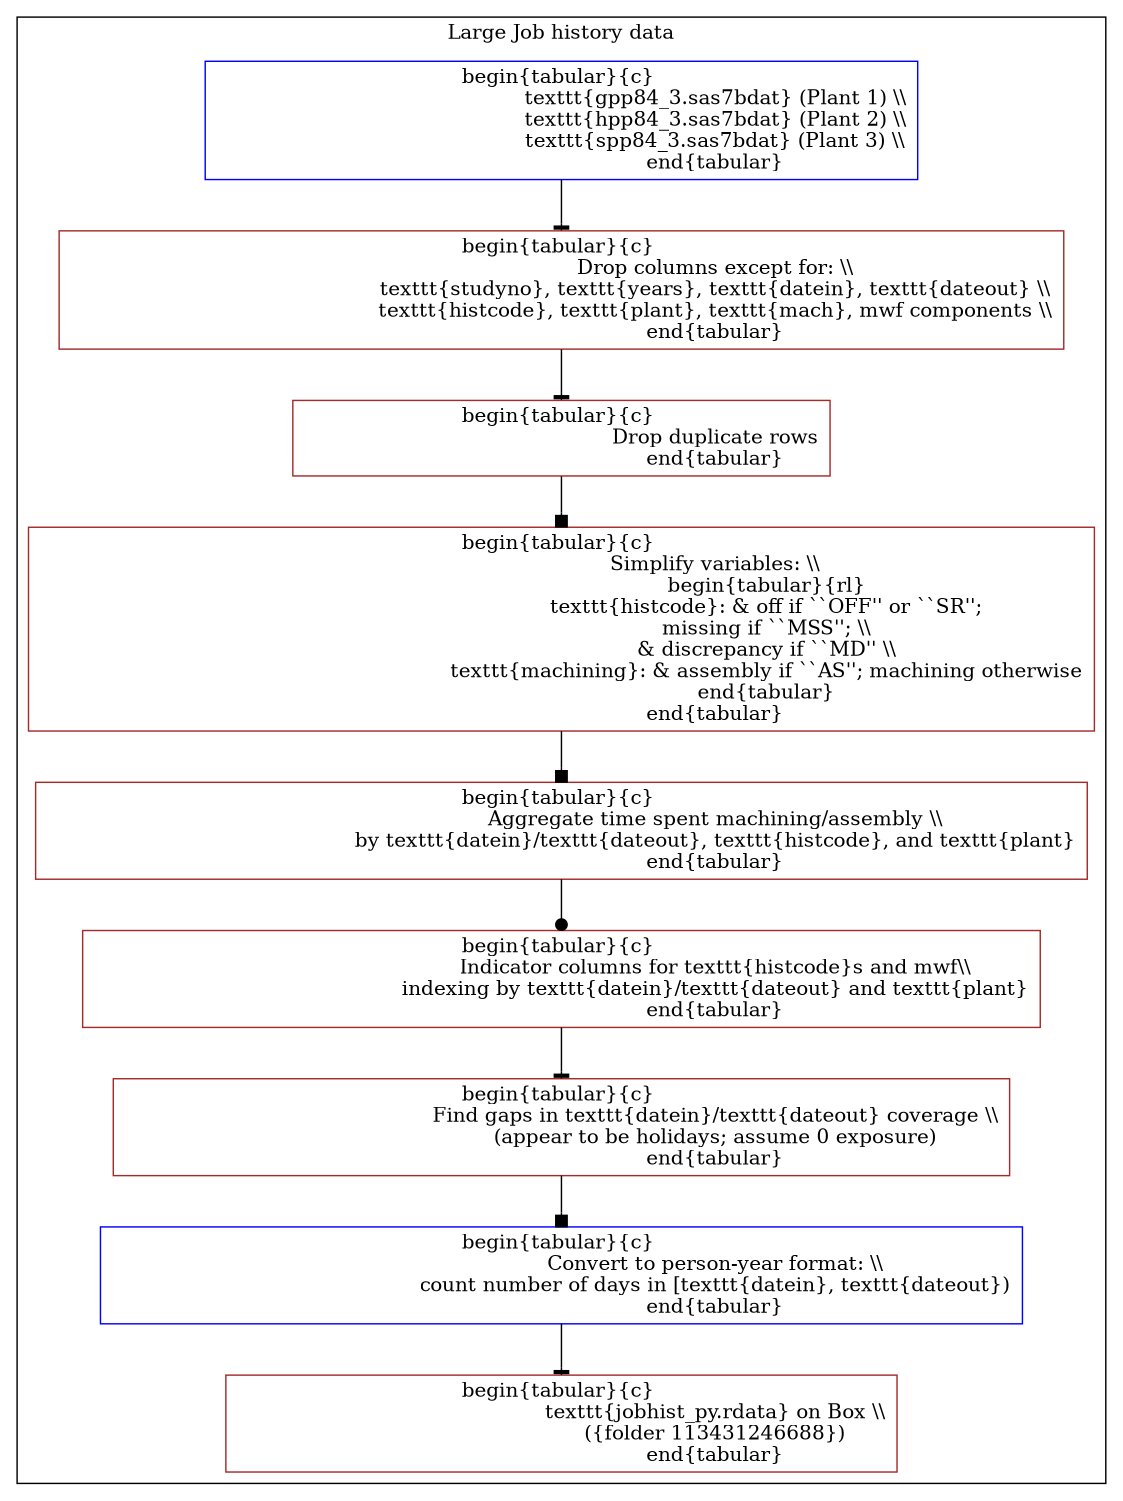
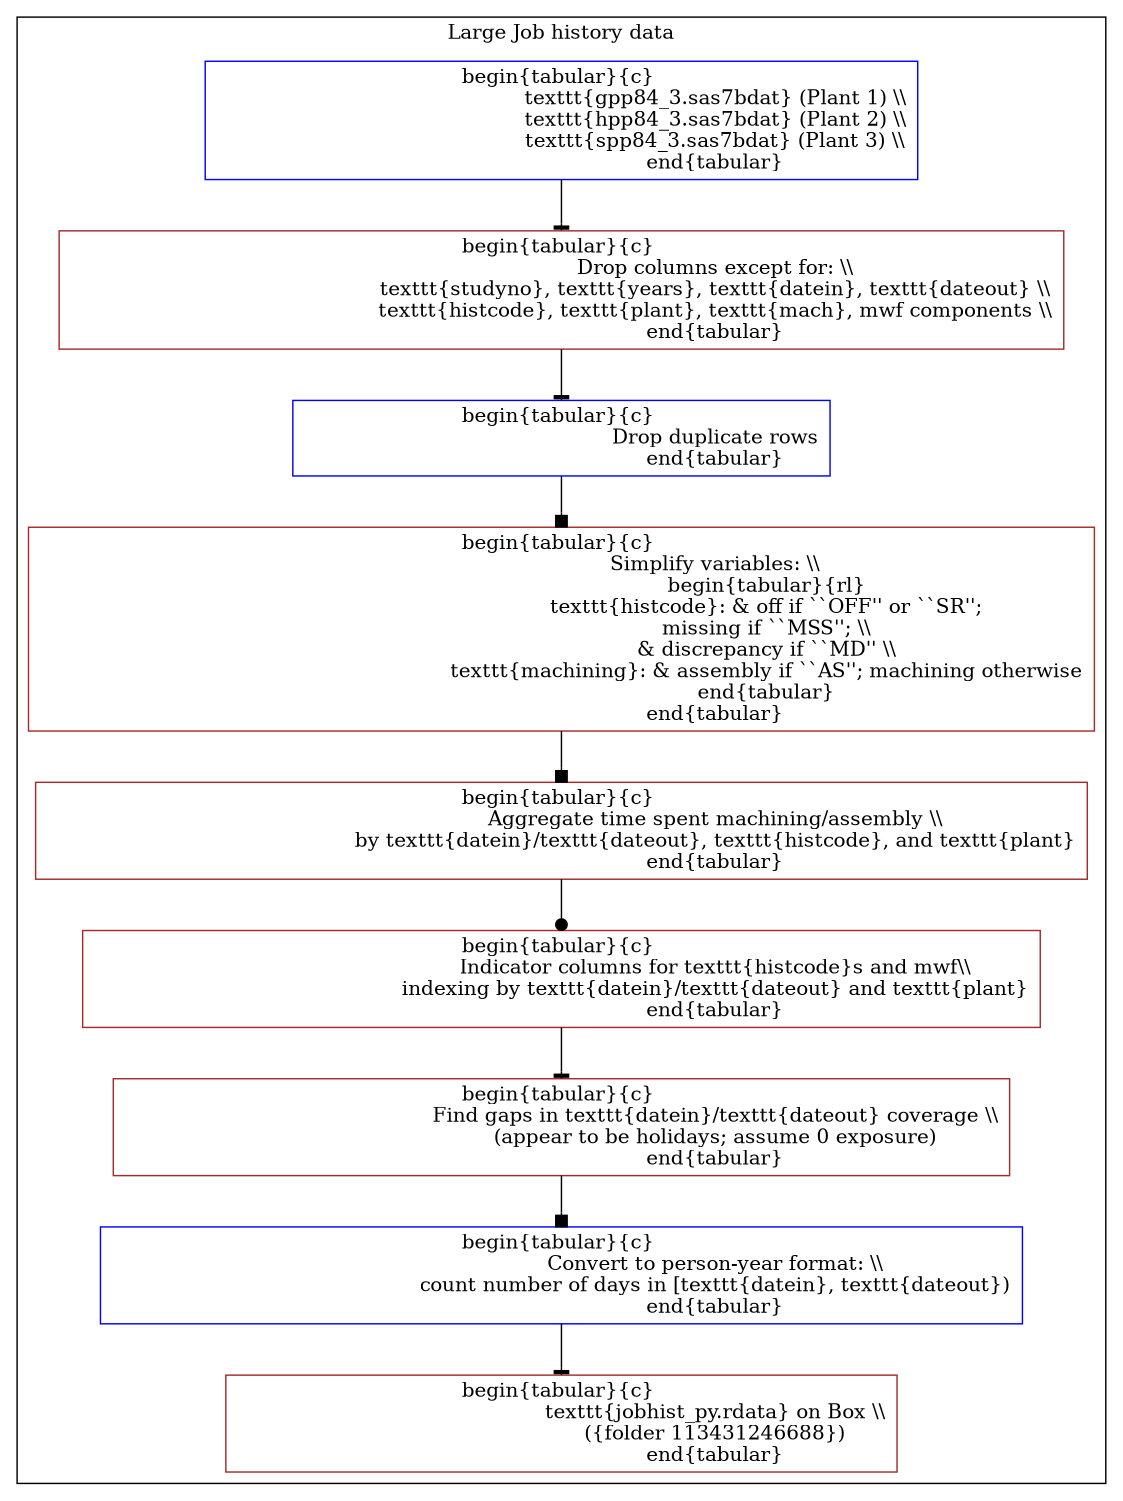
(561, 438) -> (561, 438)
